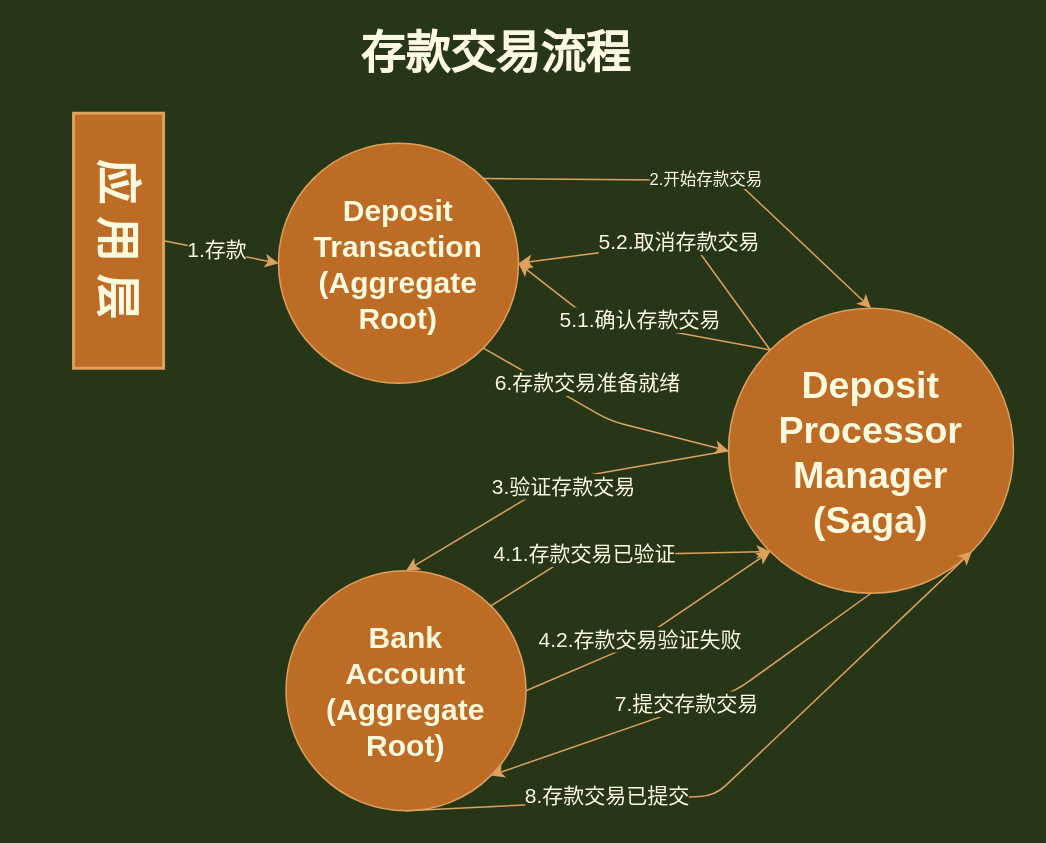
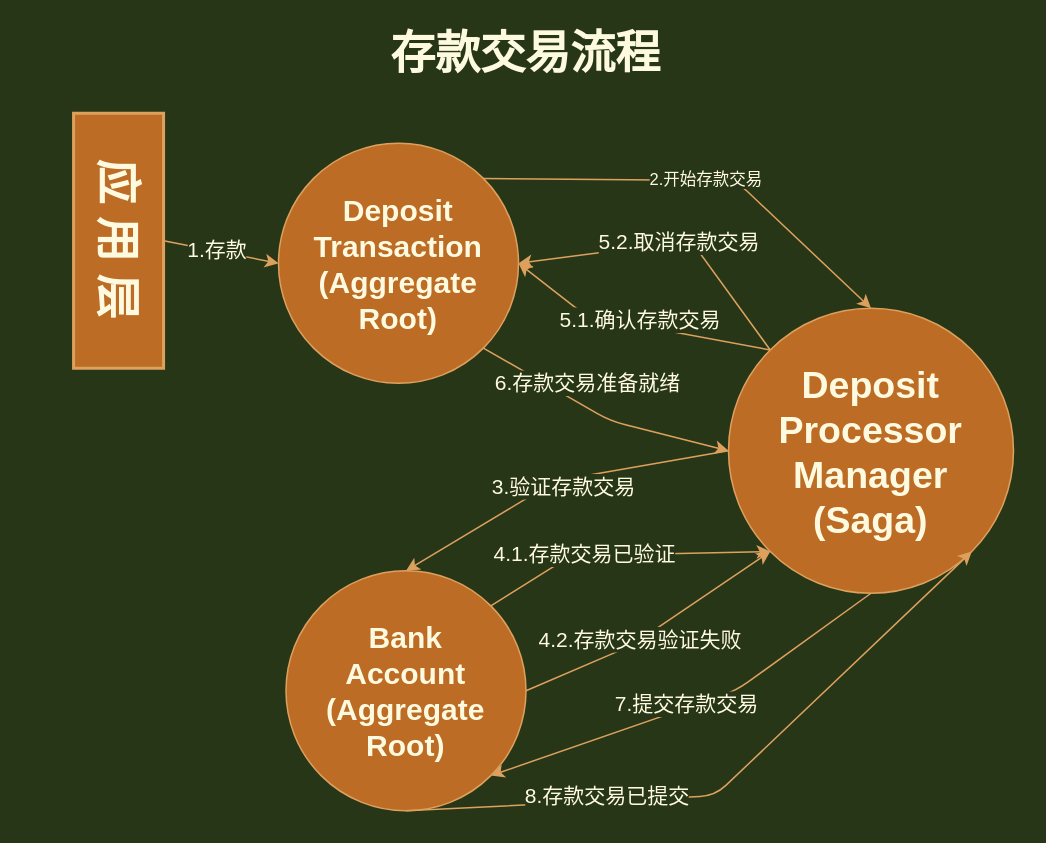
(496, 53) -> (526, 53)
